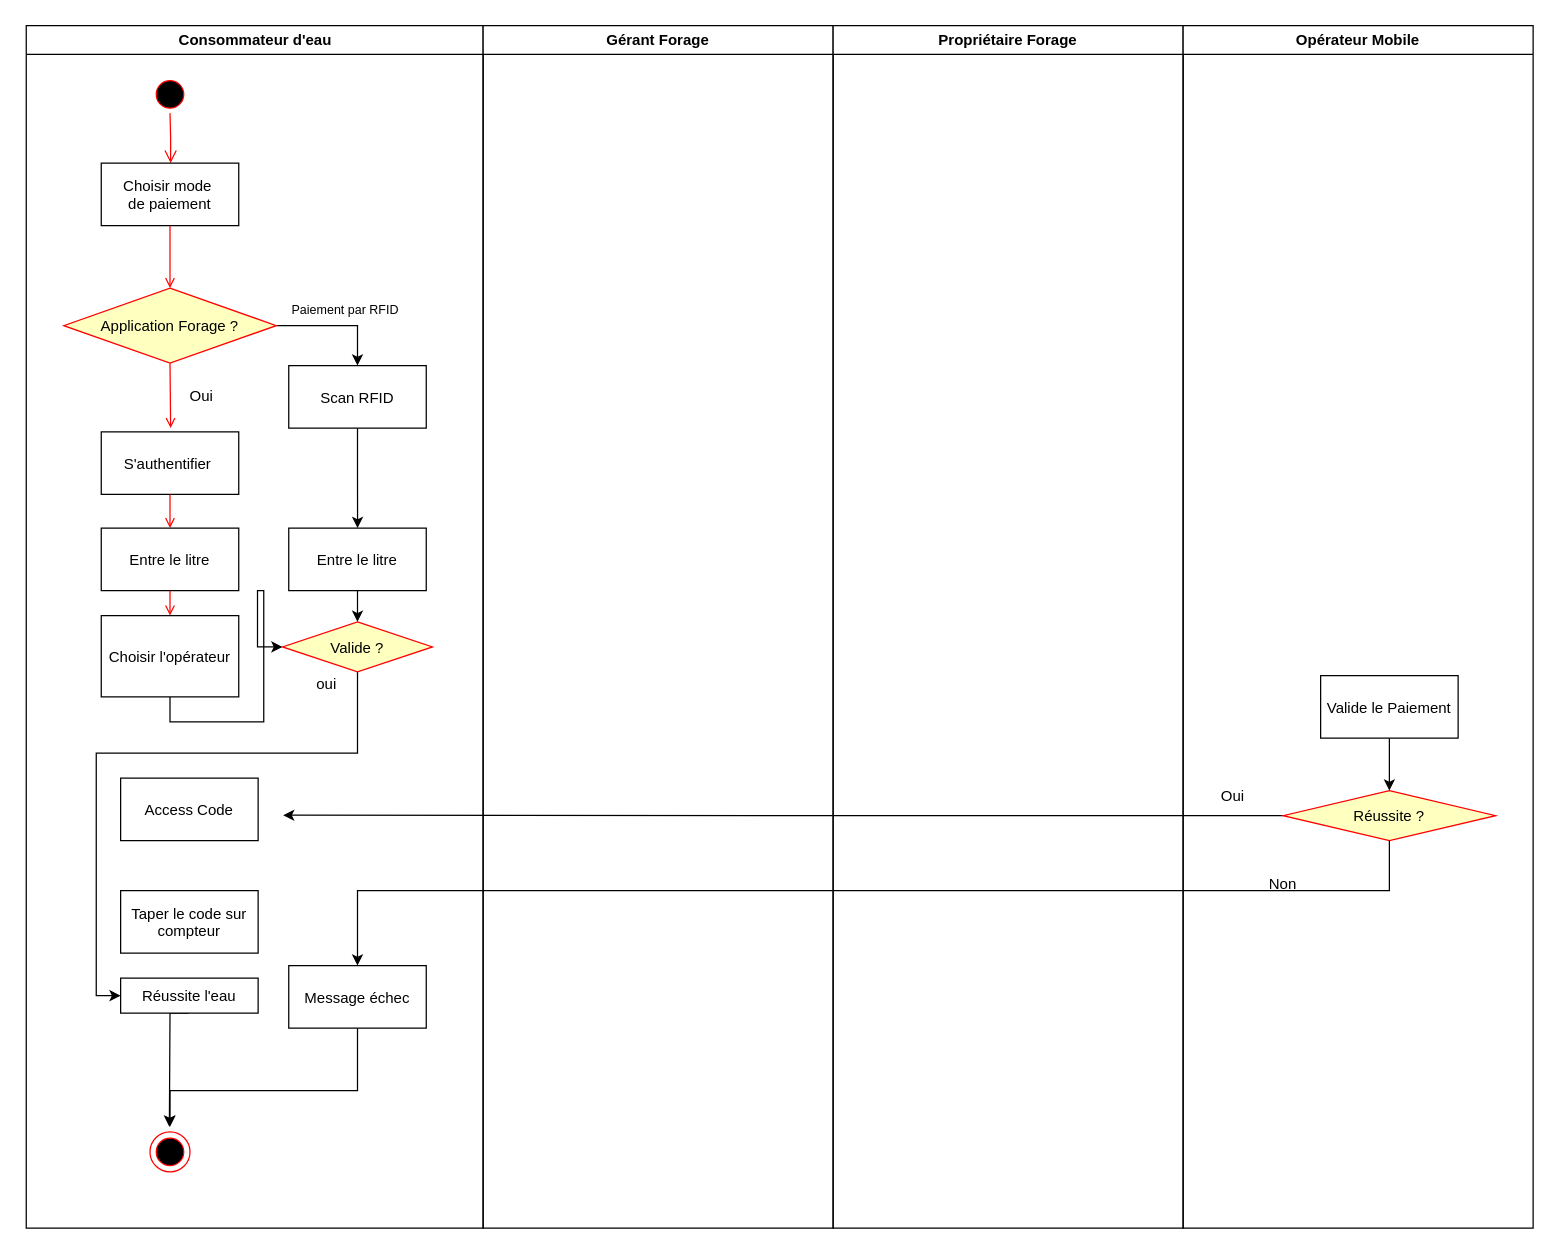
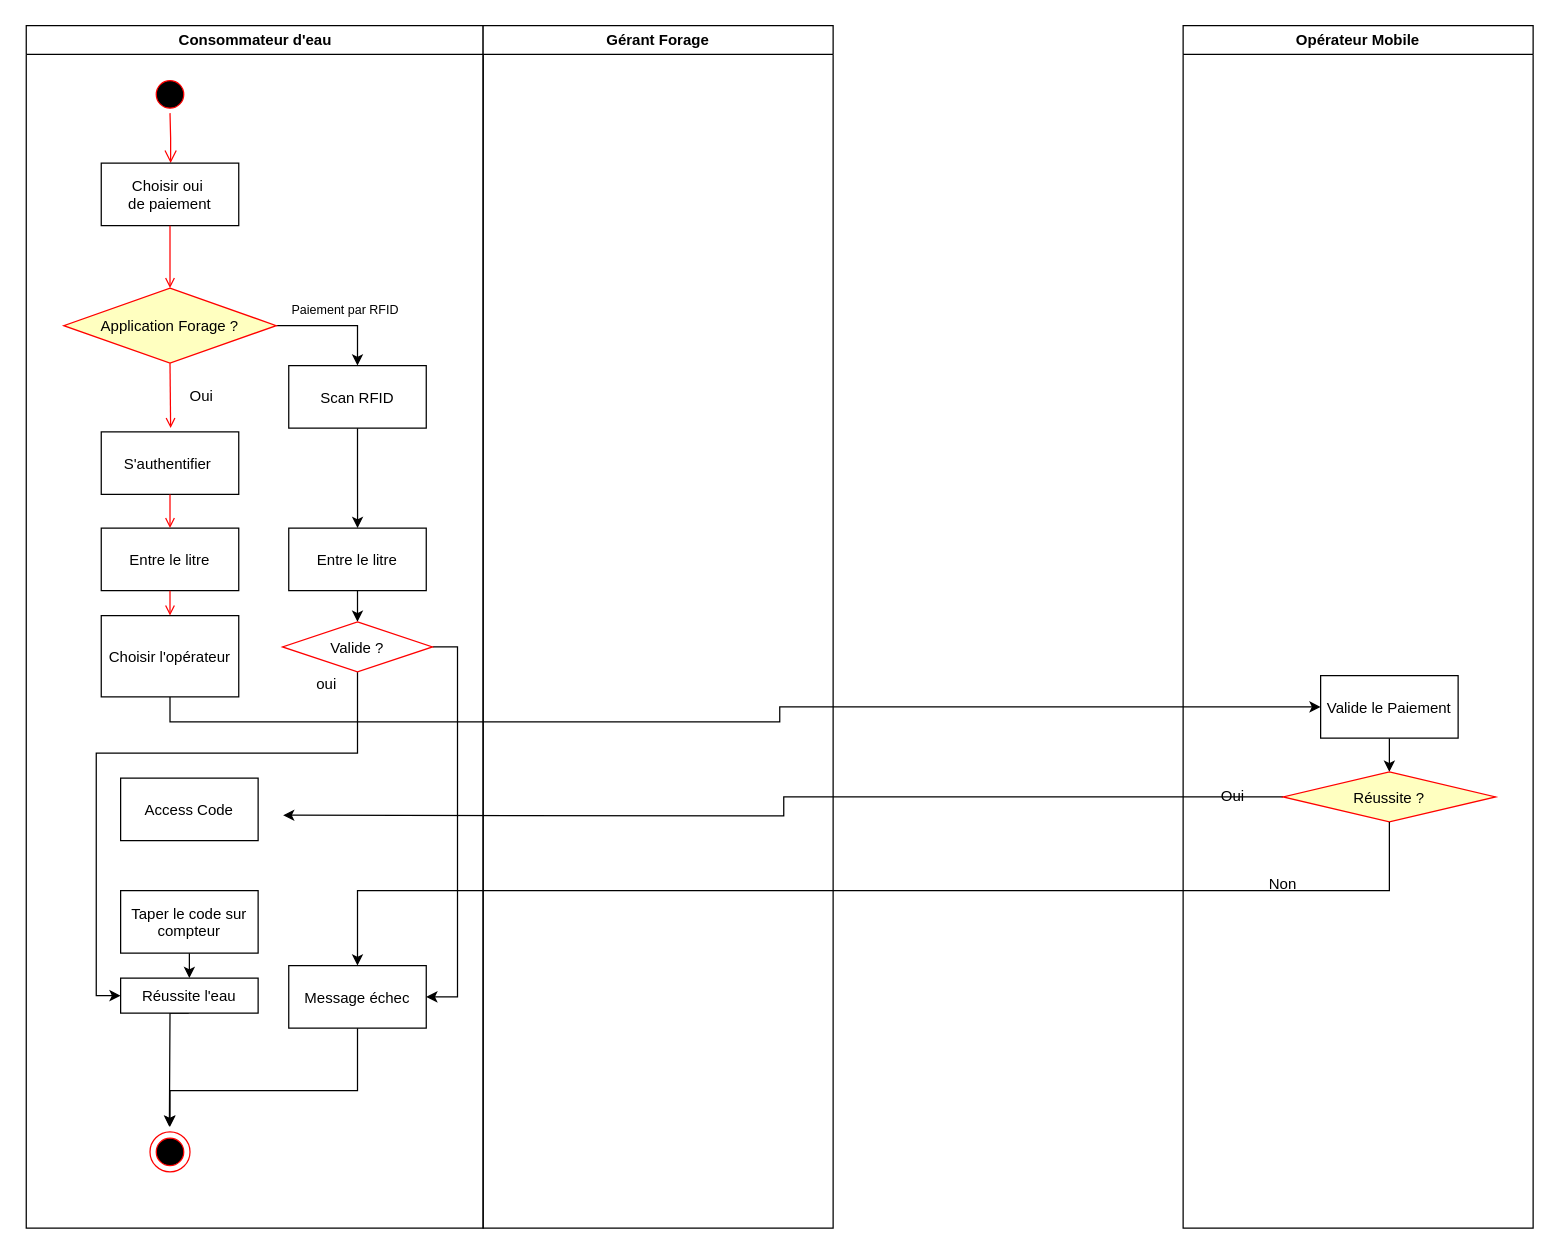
(169, 186) -> (169, 186)
(264, 619) -> (780, 708)
(1008, 627) -> none
(358, 647) -> (358, 647)
(1389, 816) -> (1389, 797)
none -> (458, 821)
none -> (189, 961)
